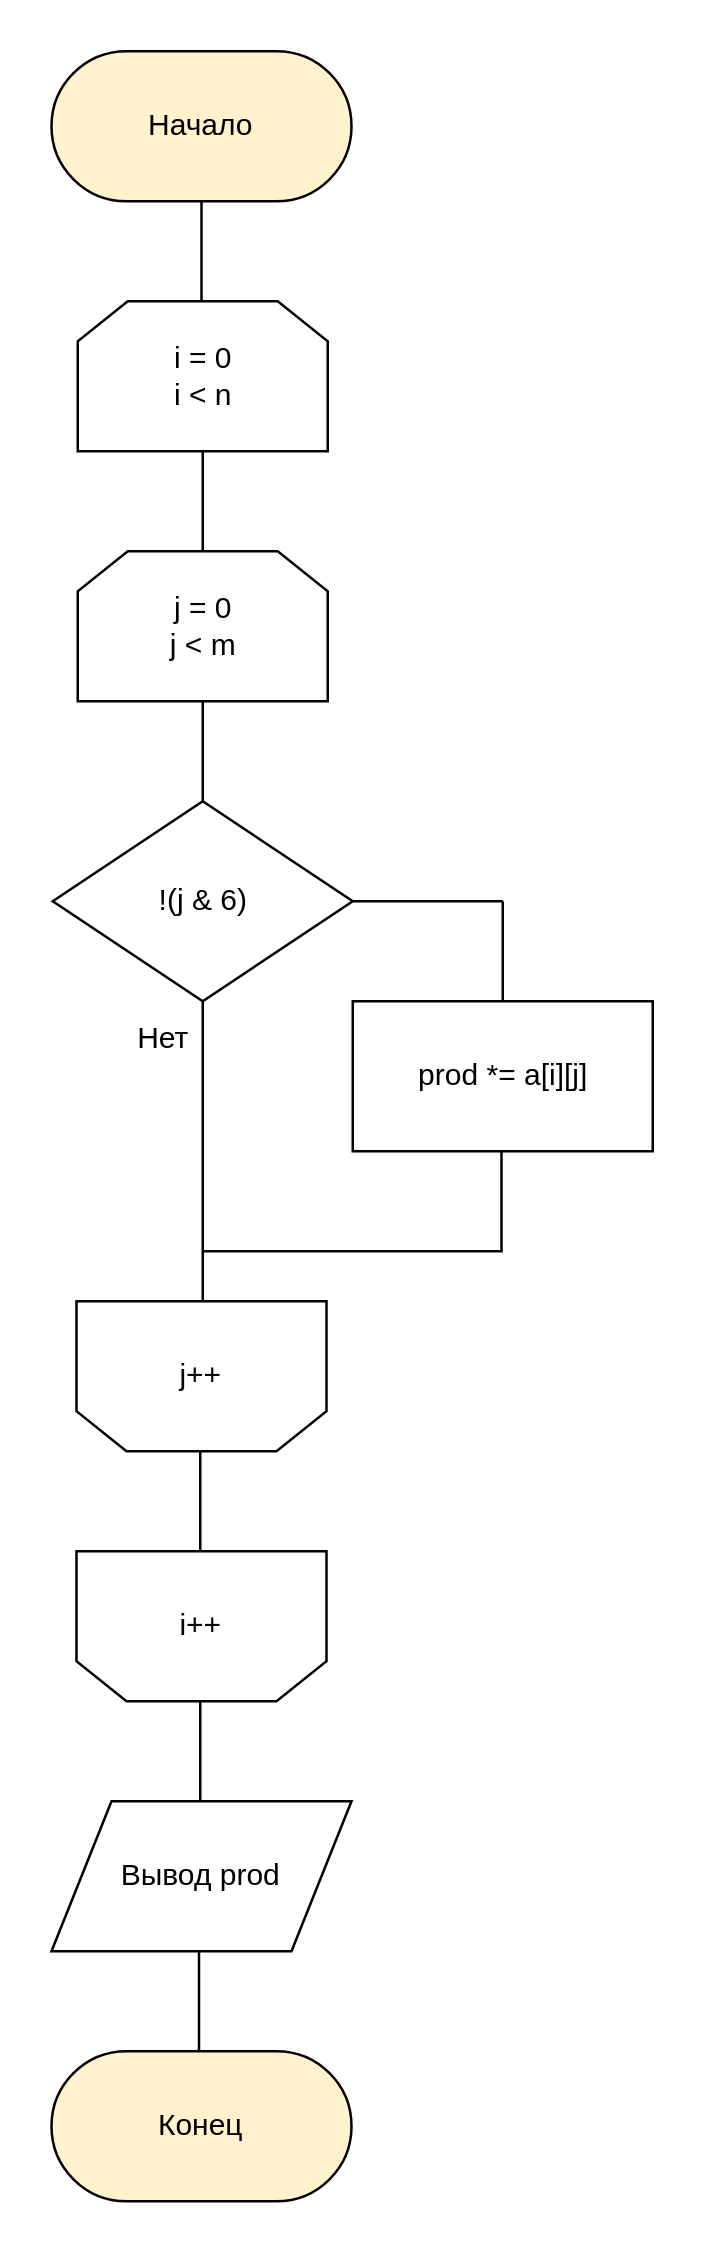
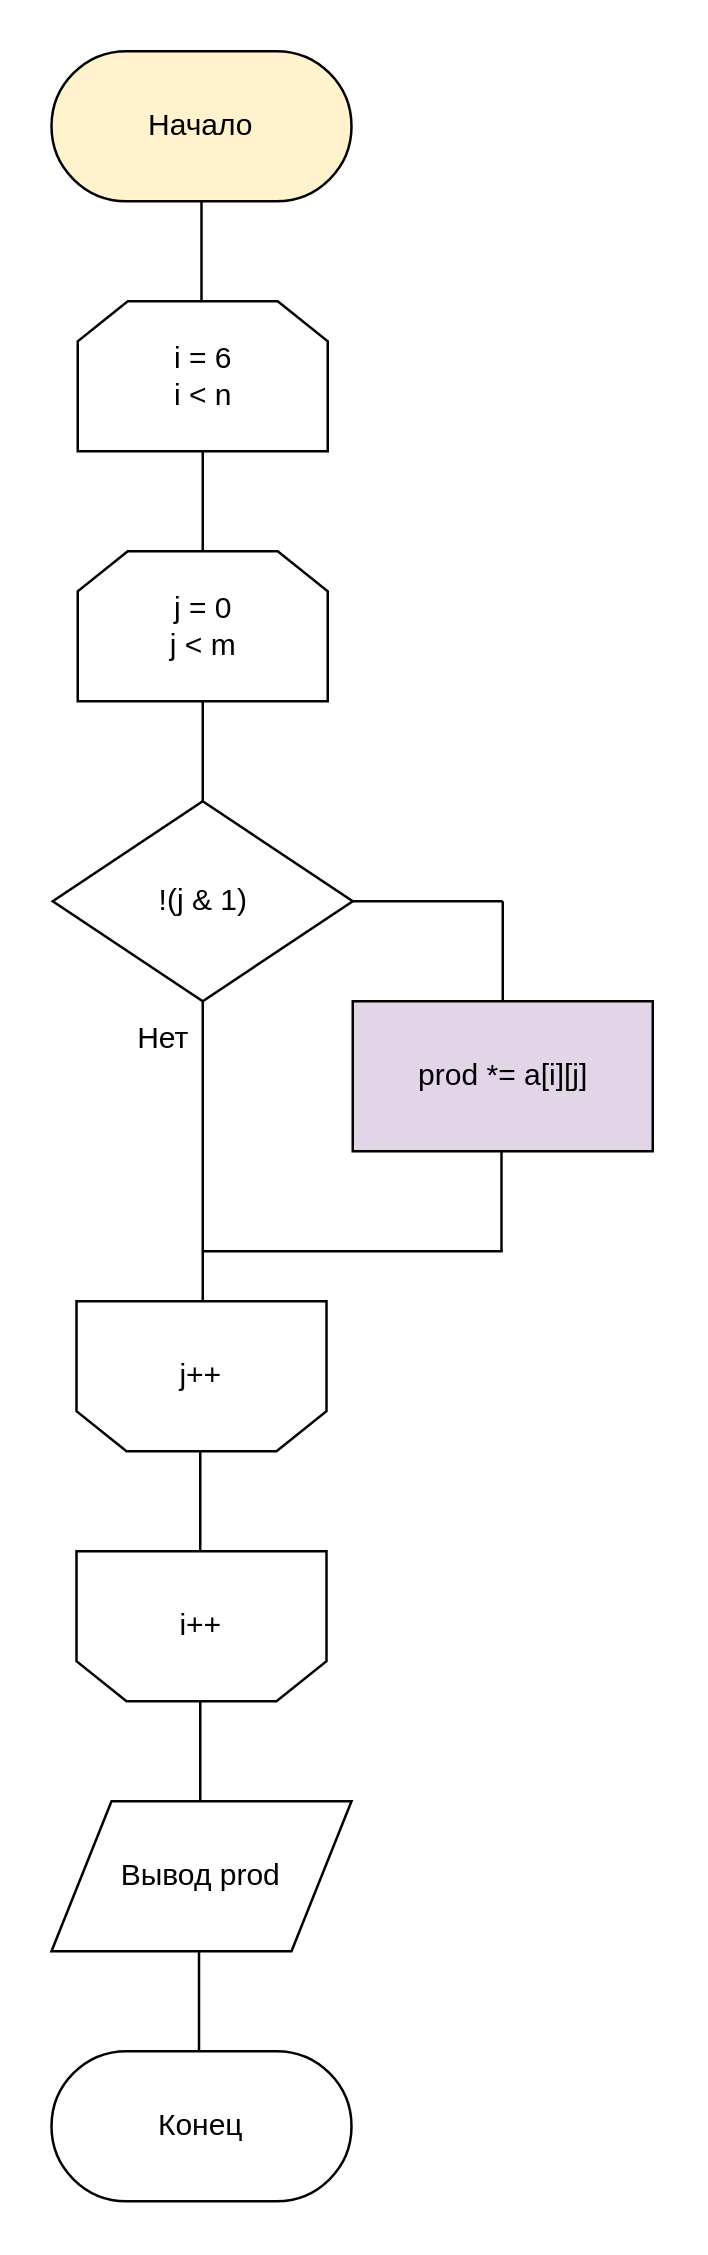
(204, 376) -> (204, 376)
(204, 901) -> (204, 901)
(503, 1076) -> (503, 1076)
(201, 2126) -> (201, 2126)
